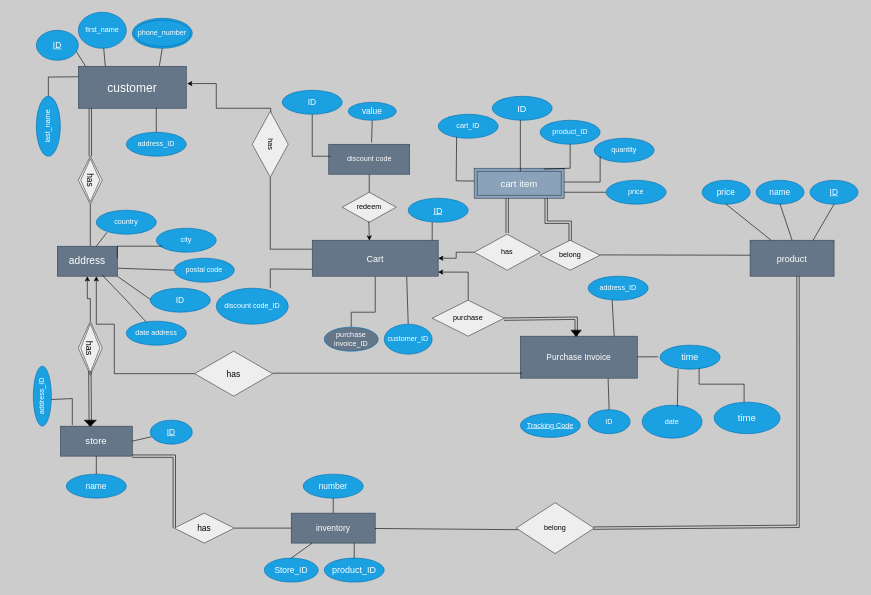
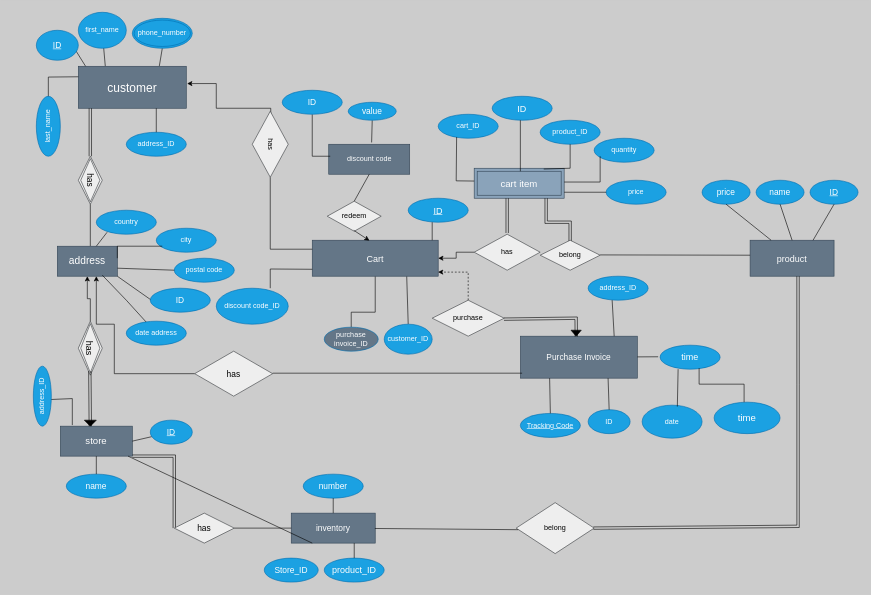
(369, 207) -> (354, 216)
(468, 273) -> (468, 273)
none -> (550, 395)
(302, 551) -> (207, 494)
